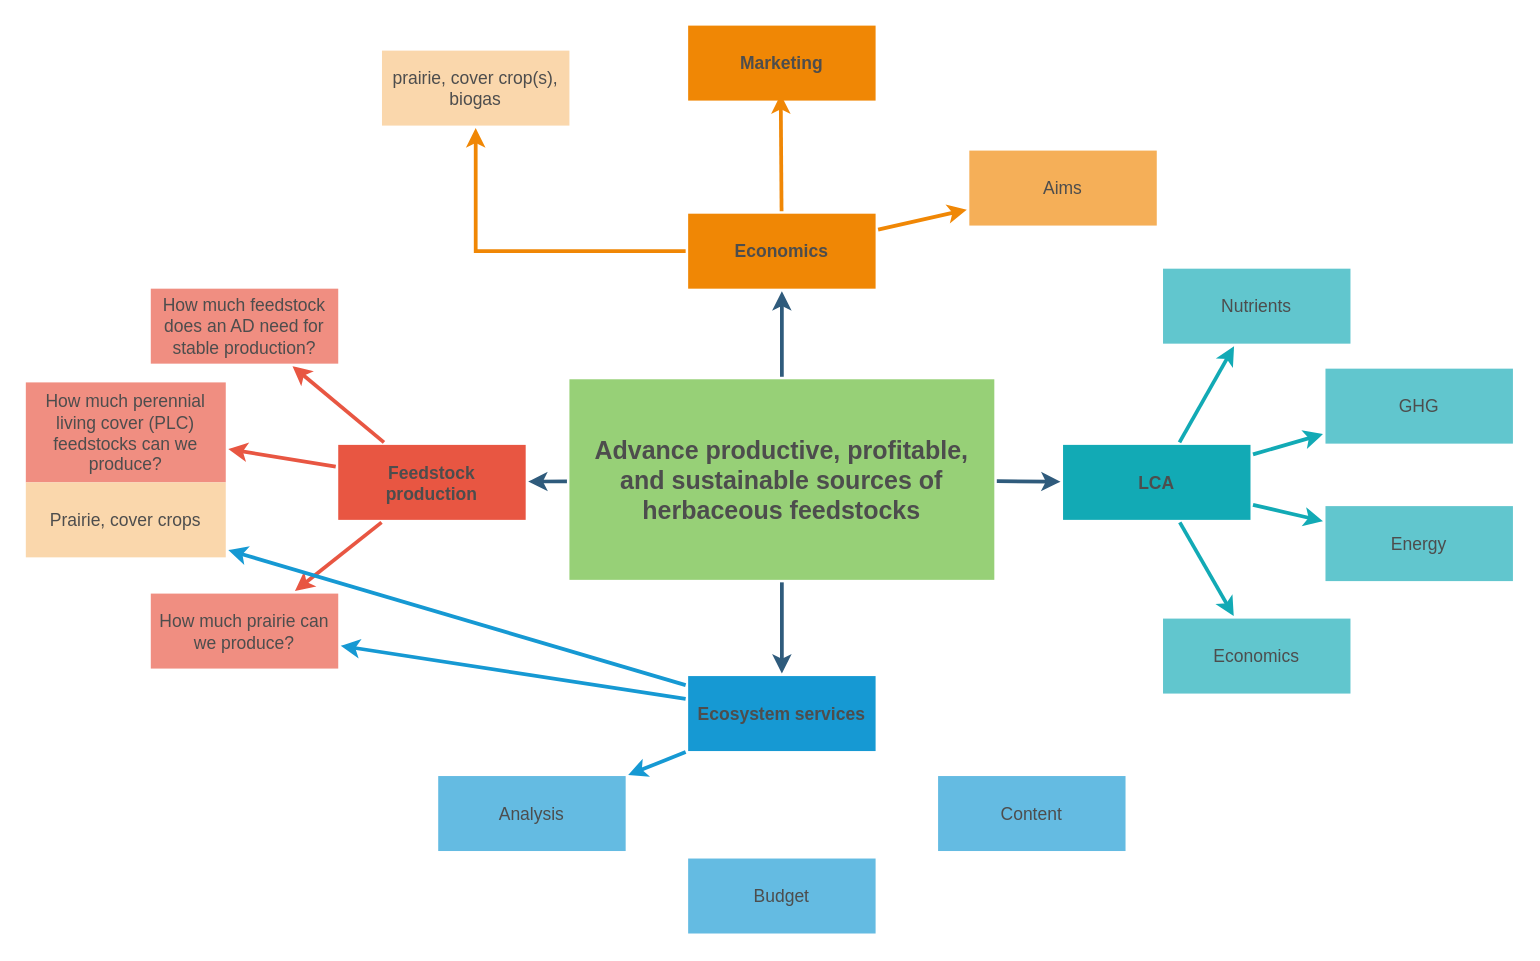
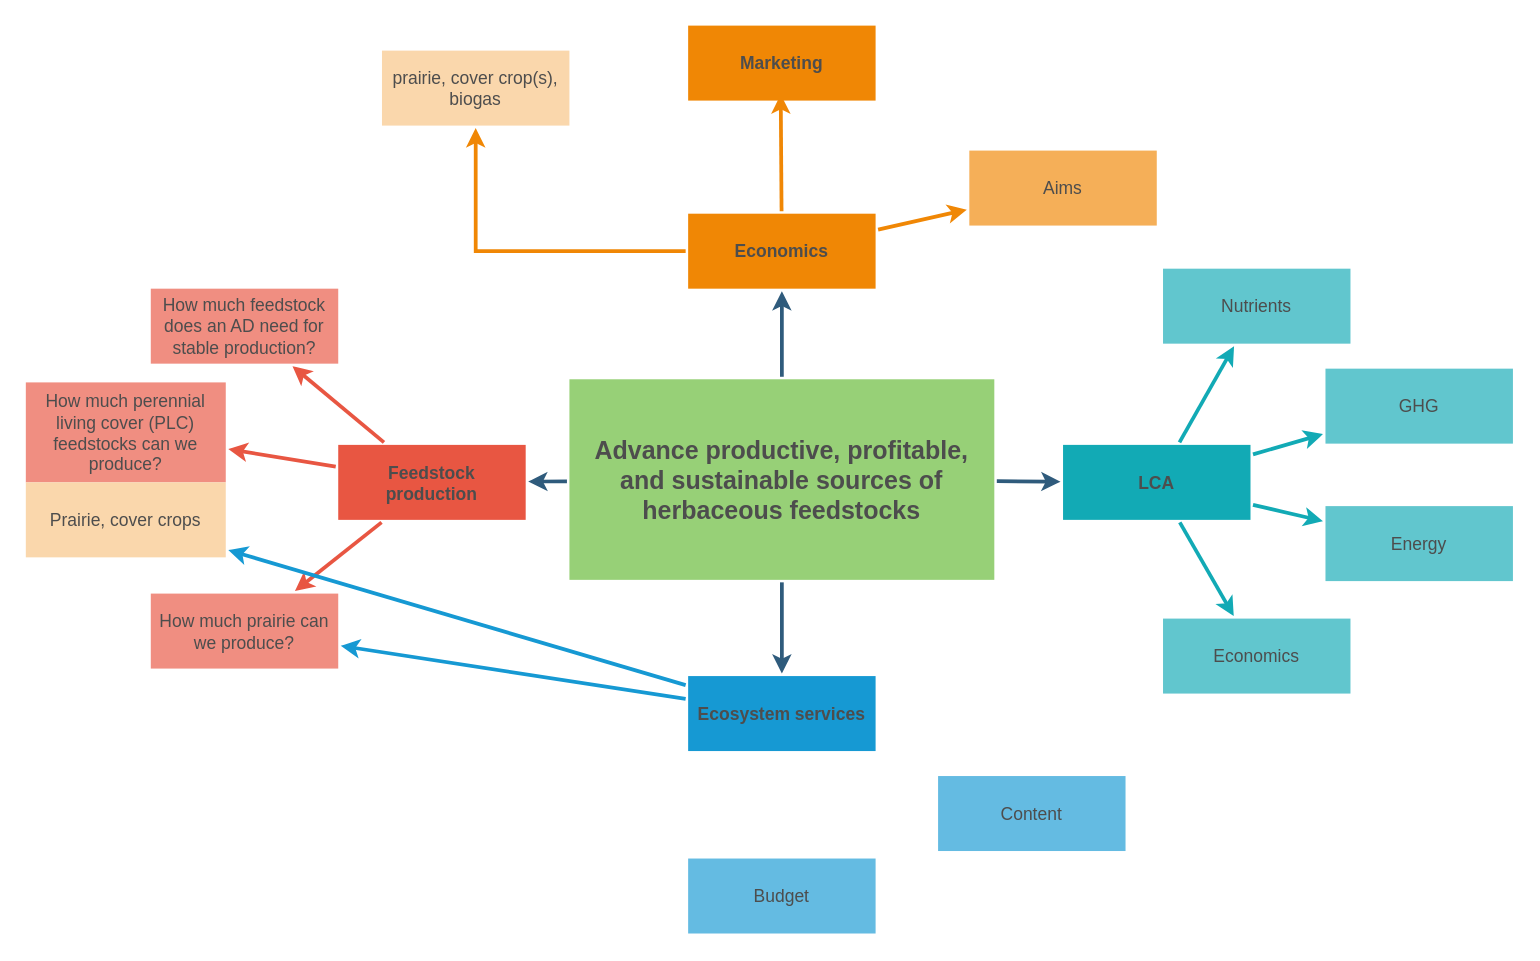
(663, 761) -> none
(532, 814) -> none
